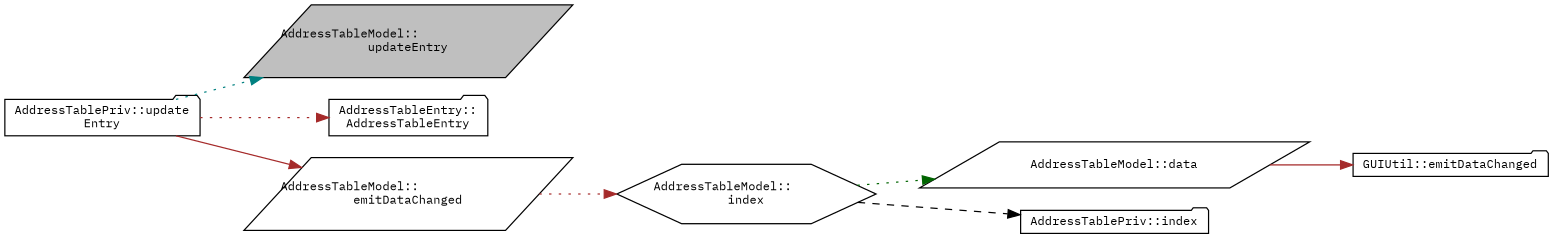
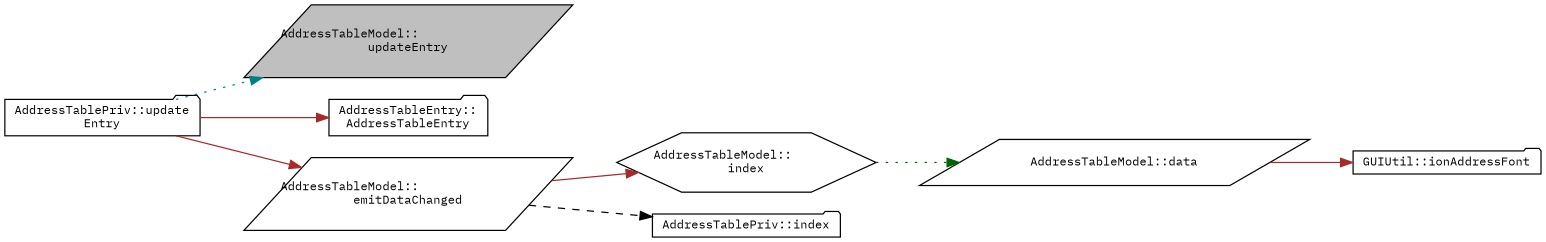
(258, 118) -> (258, 118)
(1451, 165) -> (1447, 162)
(572, 194) -> (589, 177)
(933, 208) -> (584, 210)
